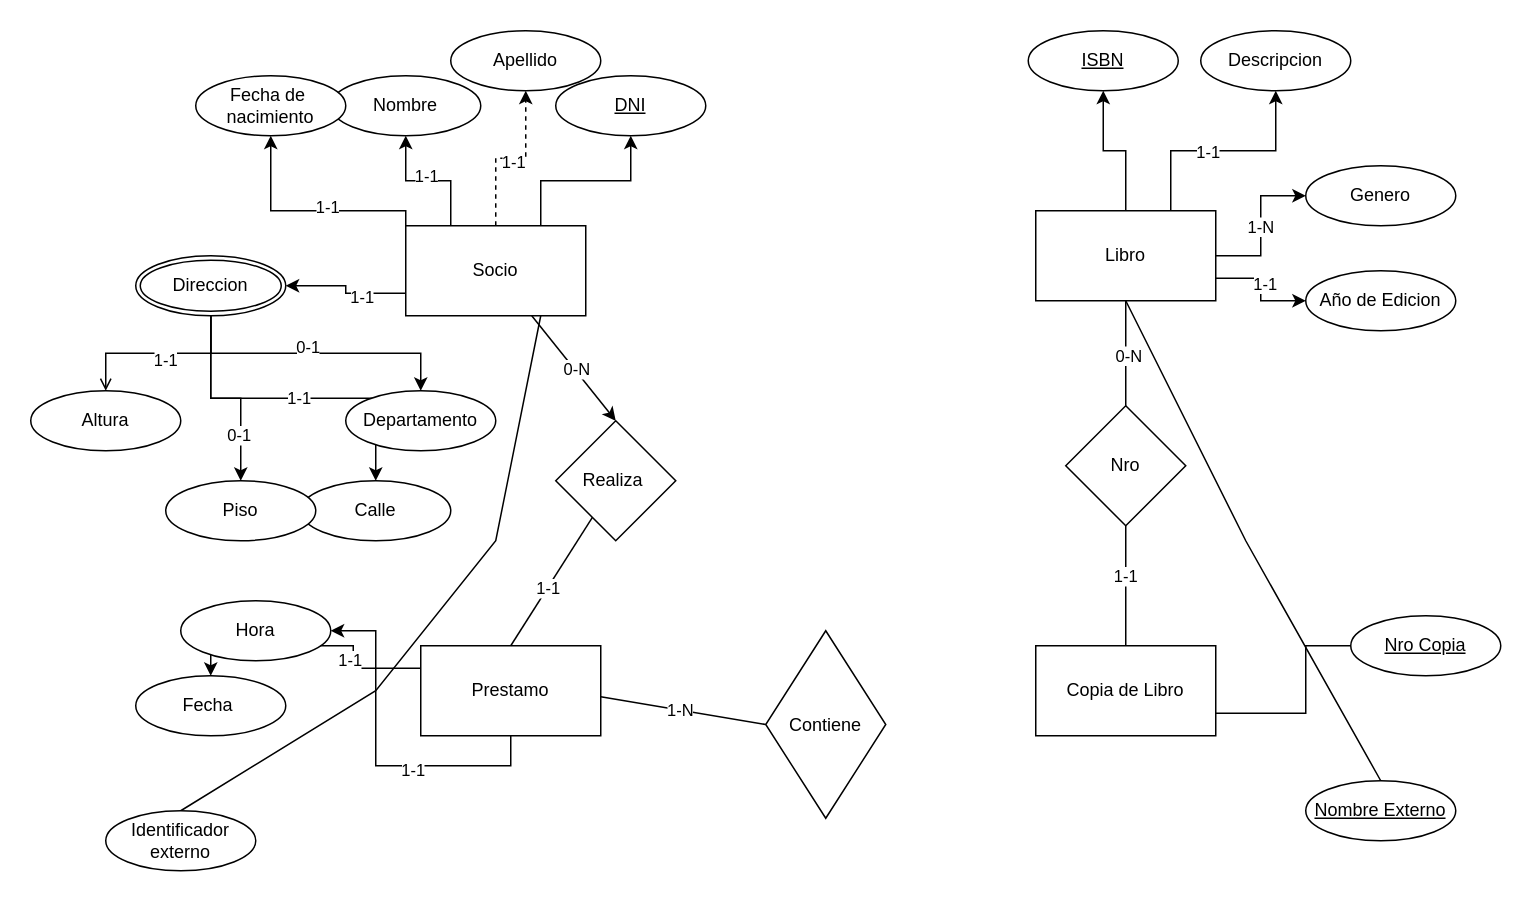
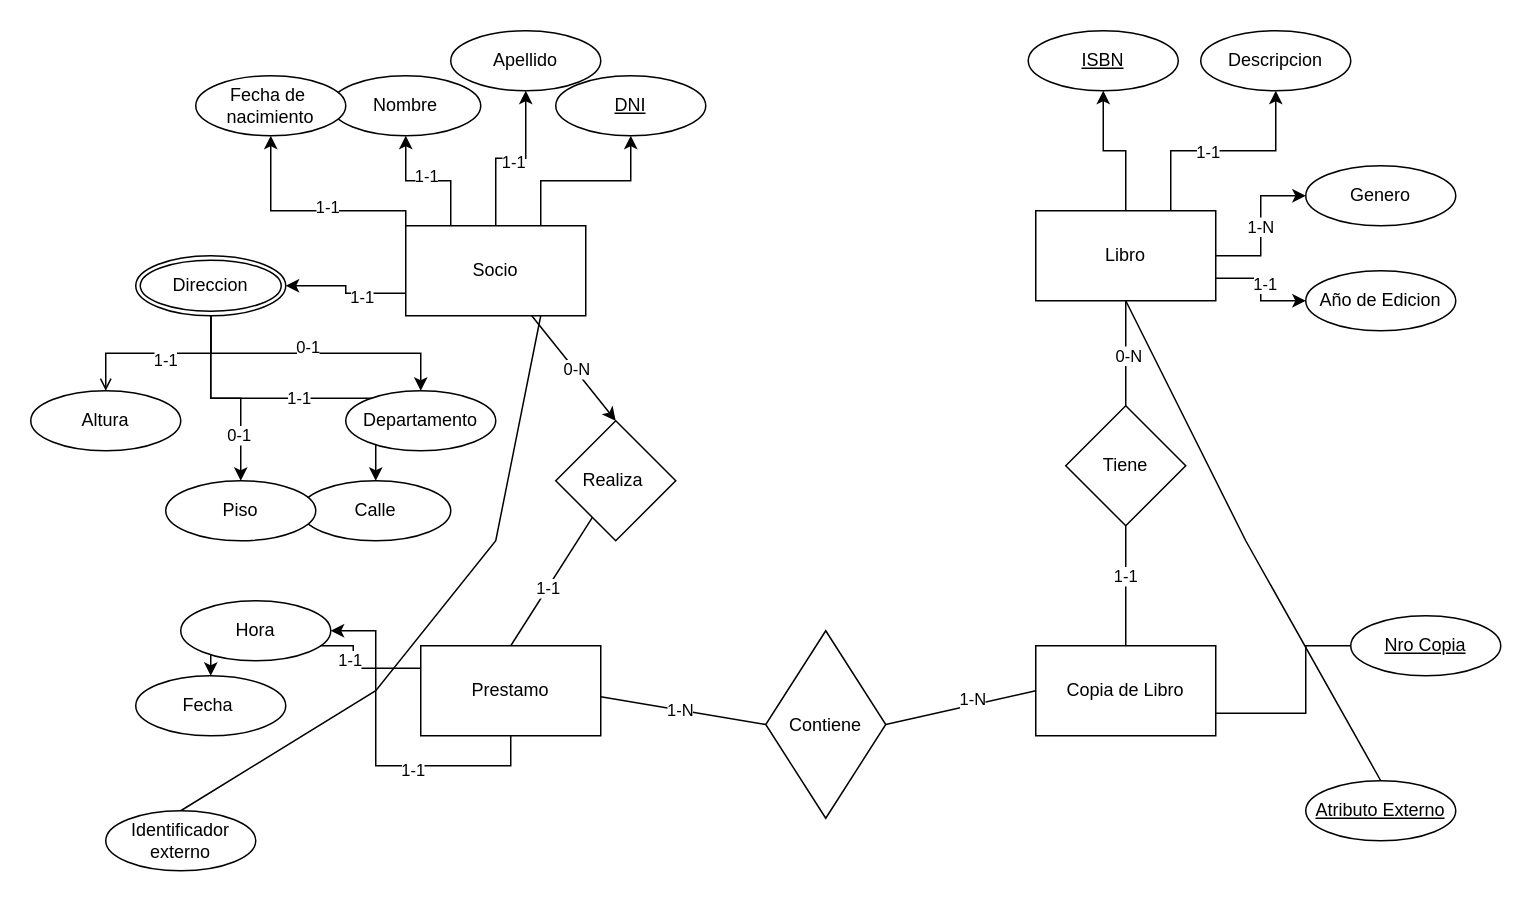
(496, 188) -> (496, 188)
(1126, 466) -> (1126, 466)
none -> (960, 708)
(1381, 811) -> (1381, 811)
